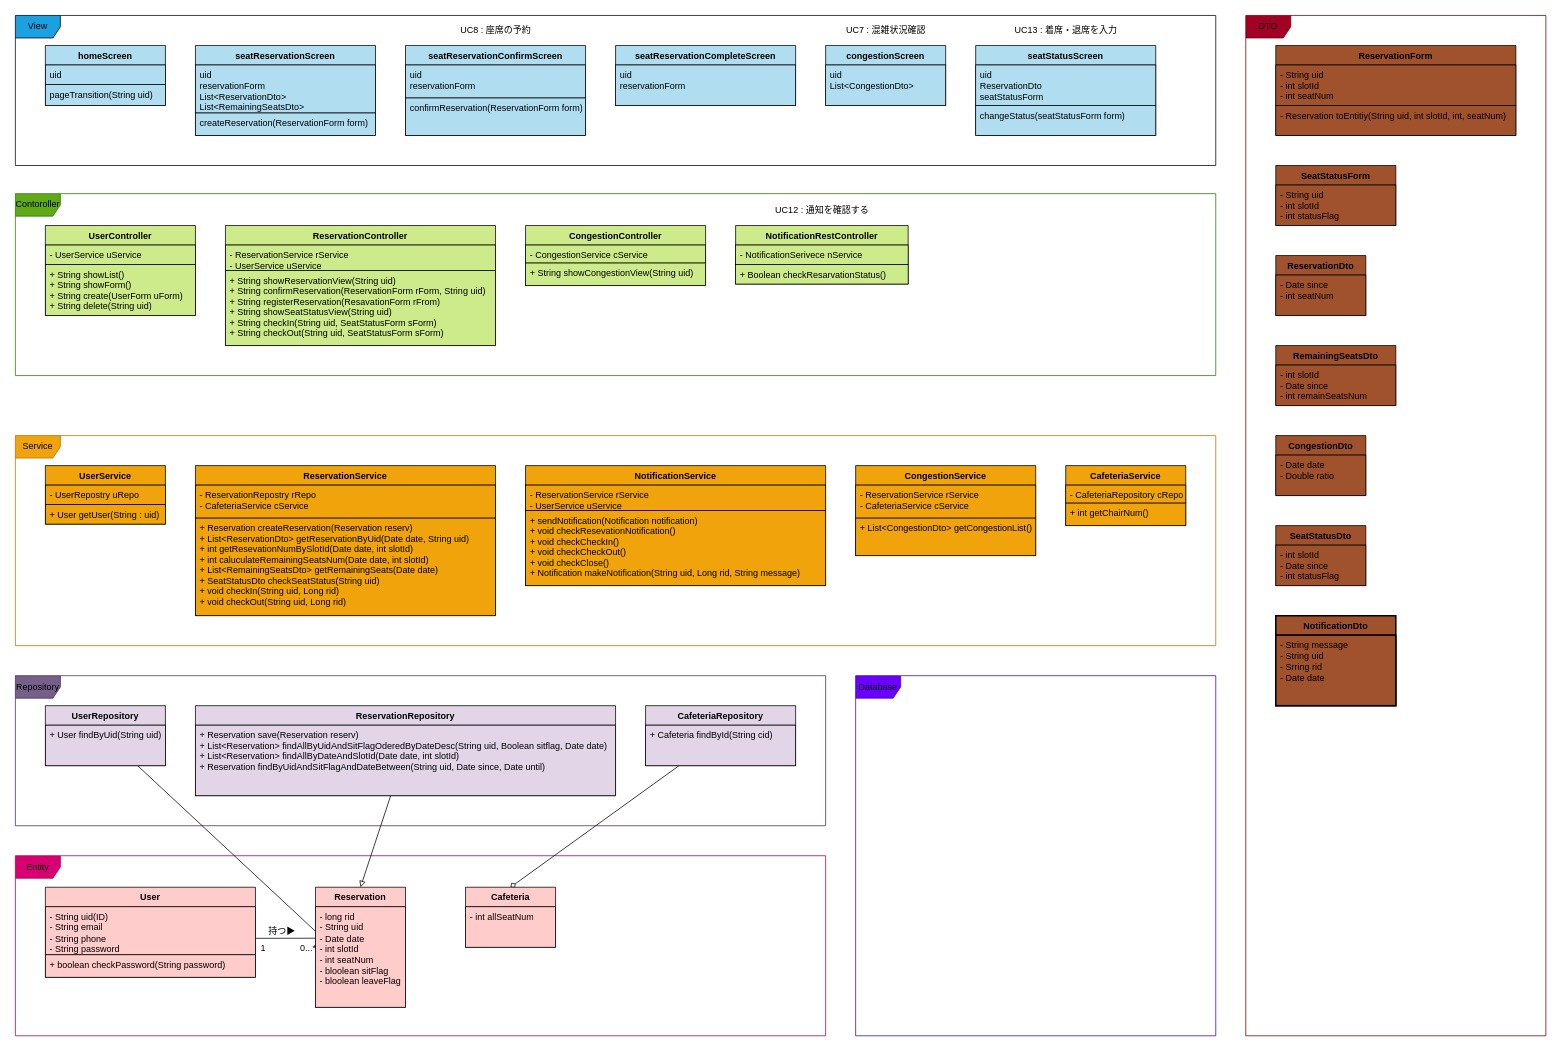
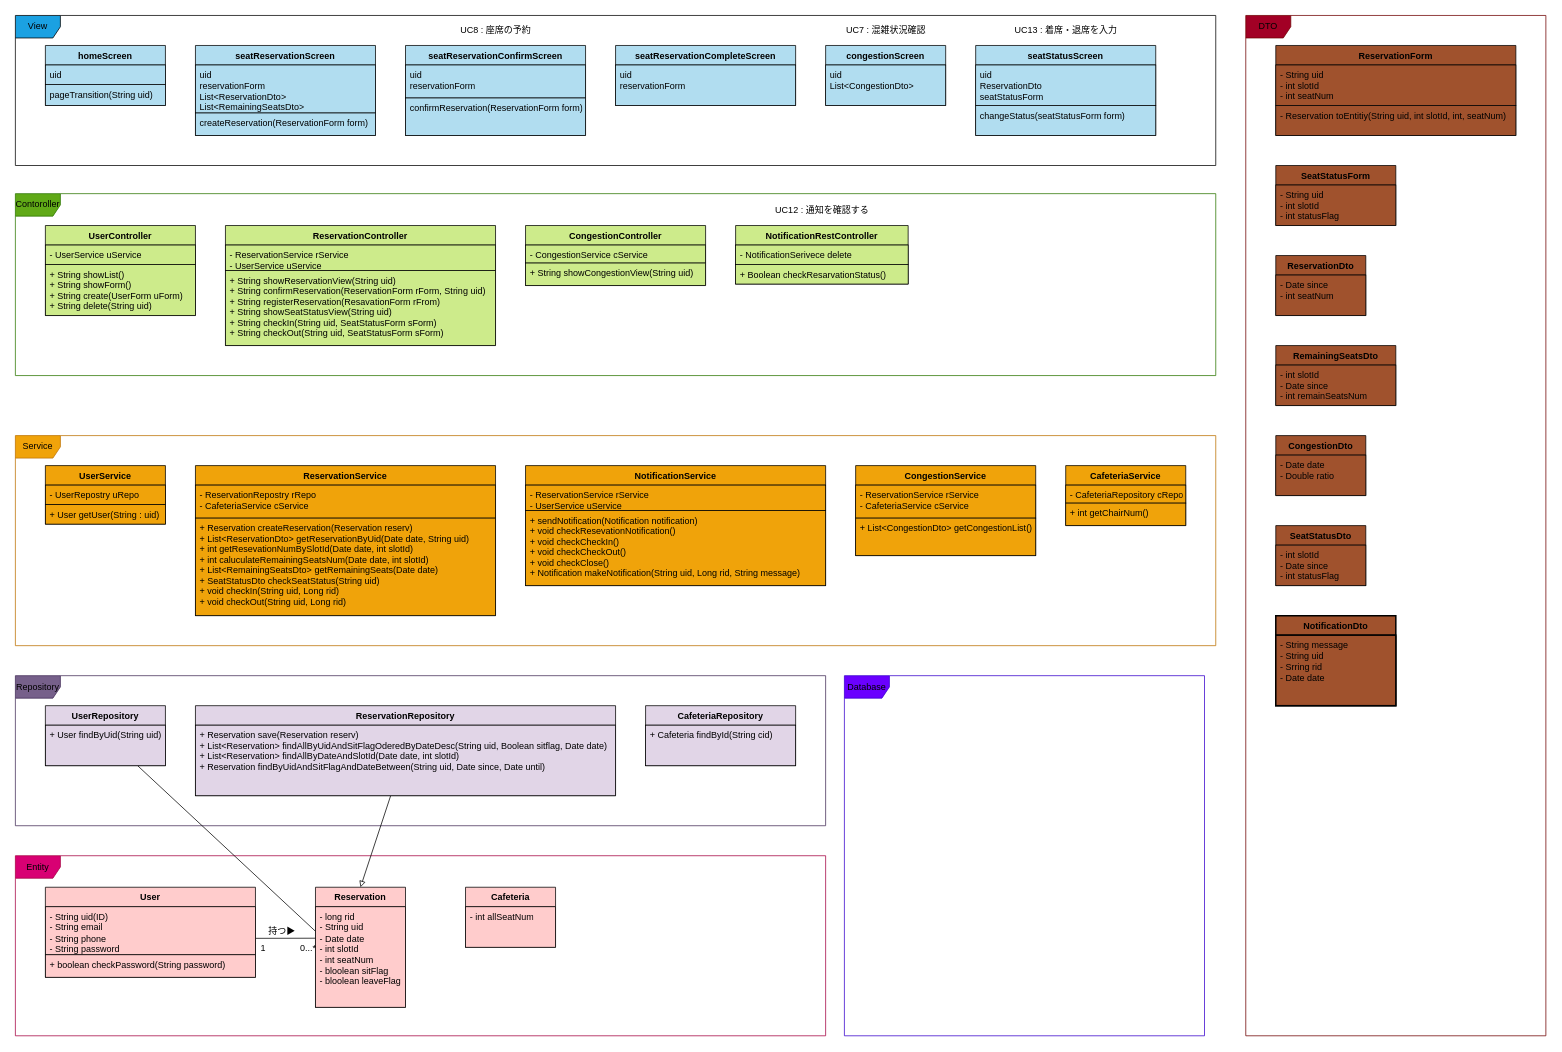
(809, 255) -> (804, 255)
(599, 823) -> none
(1035, 855) -> (1024, 855)
